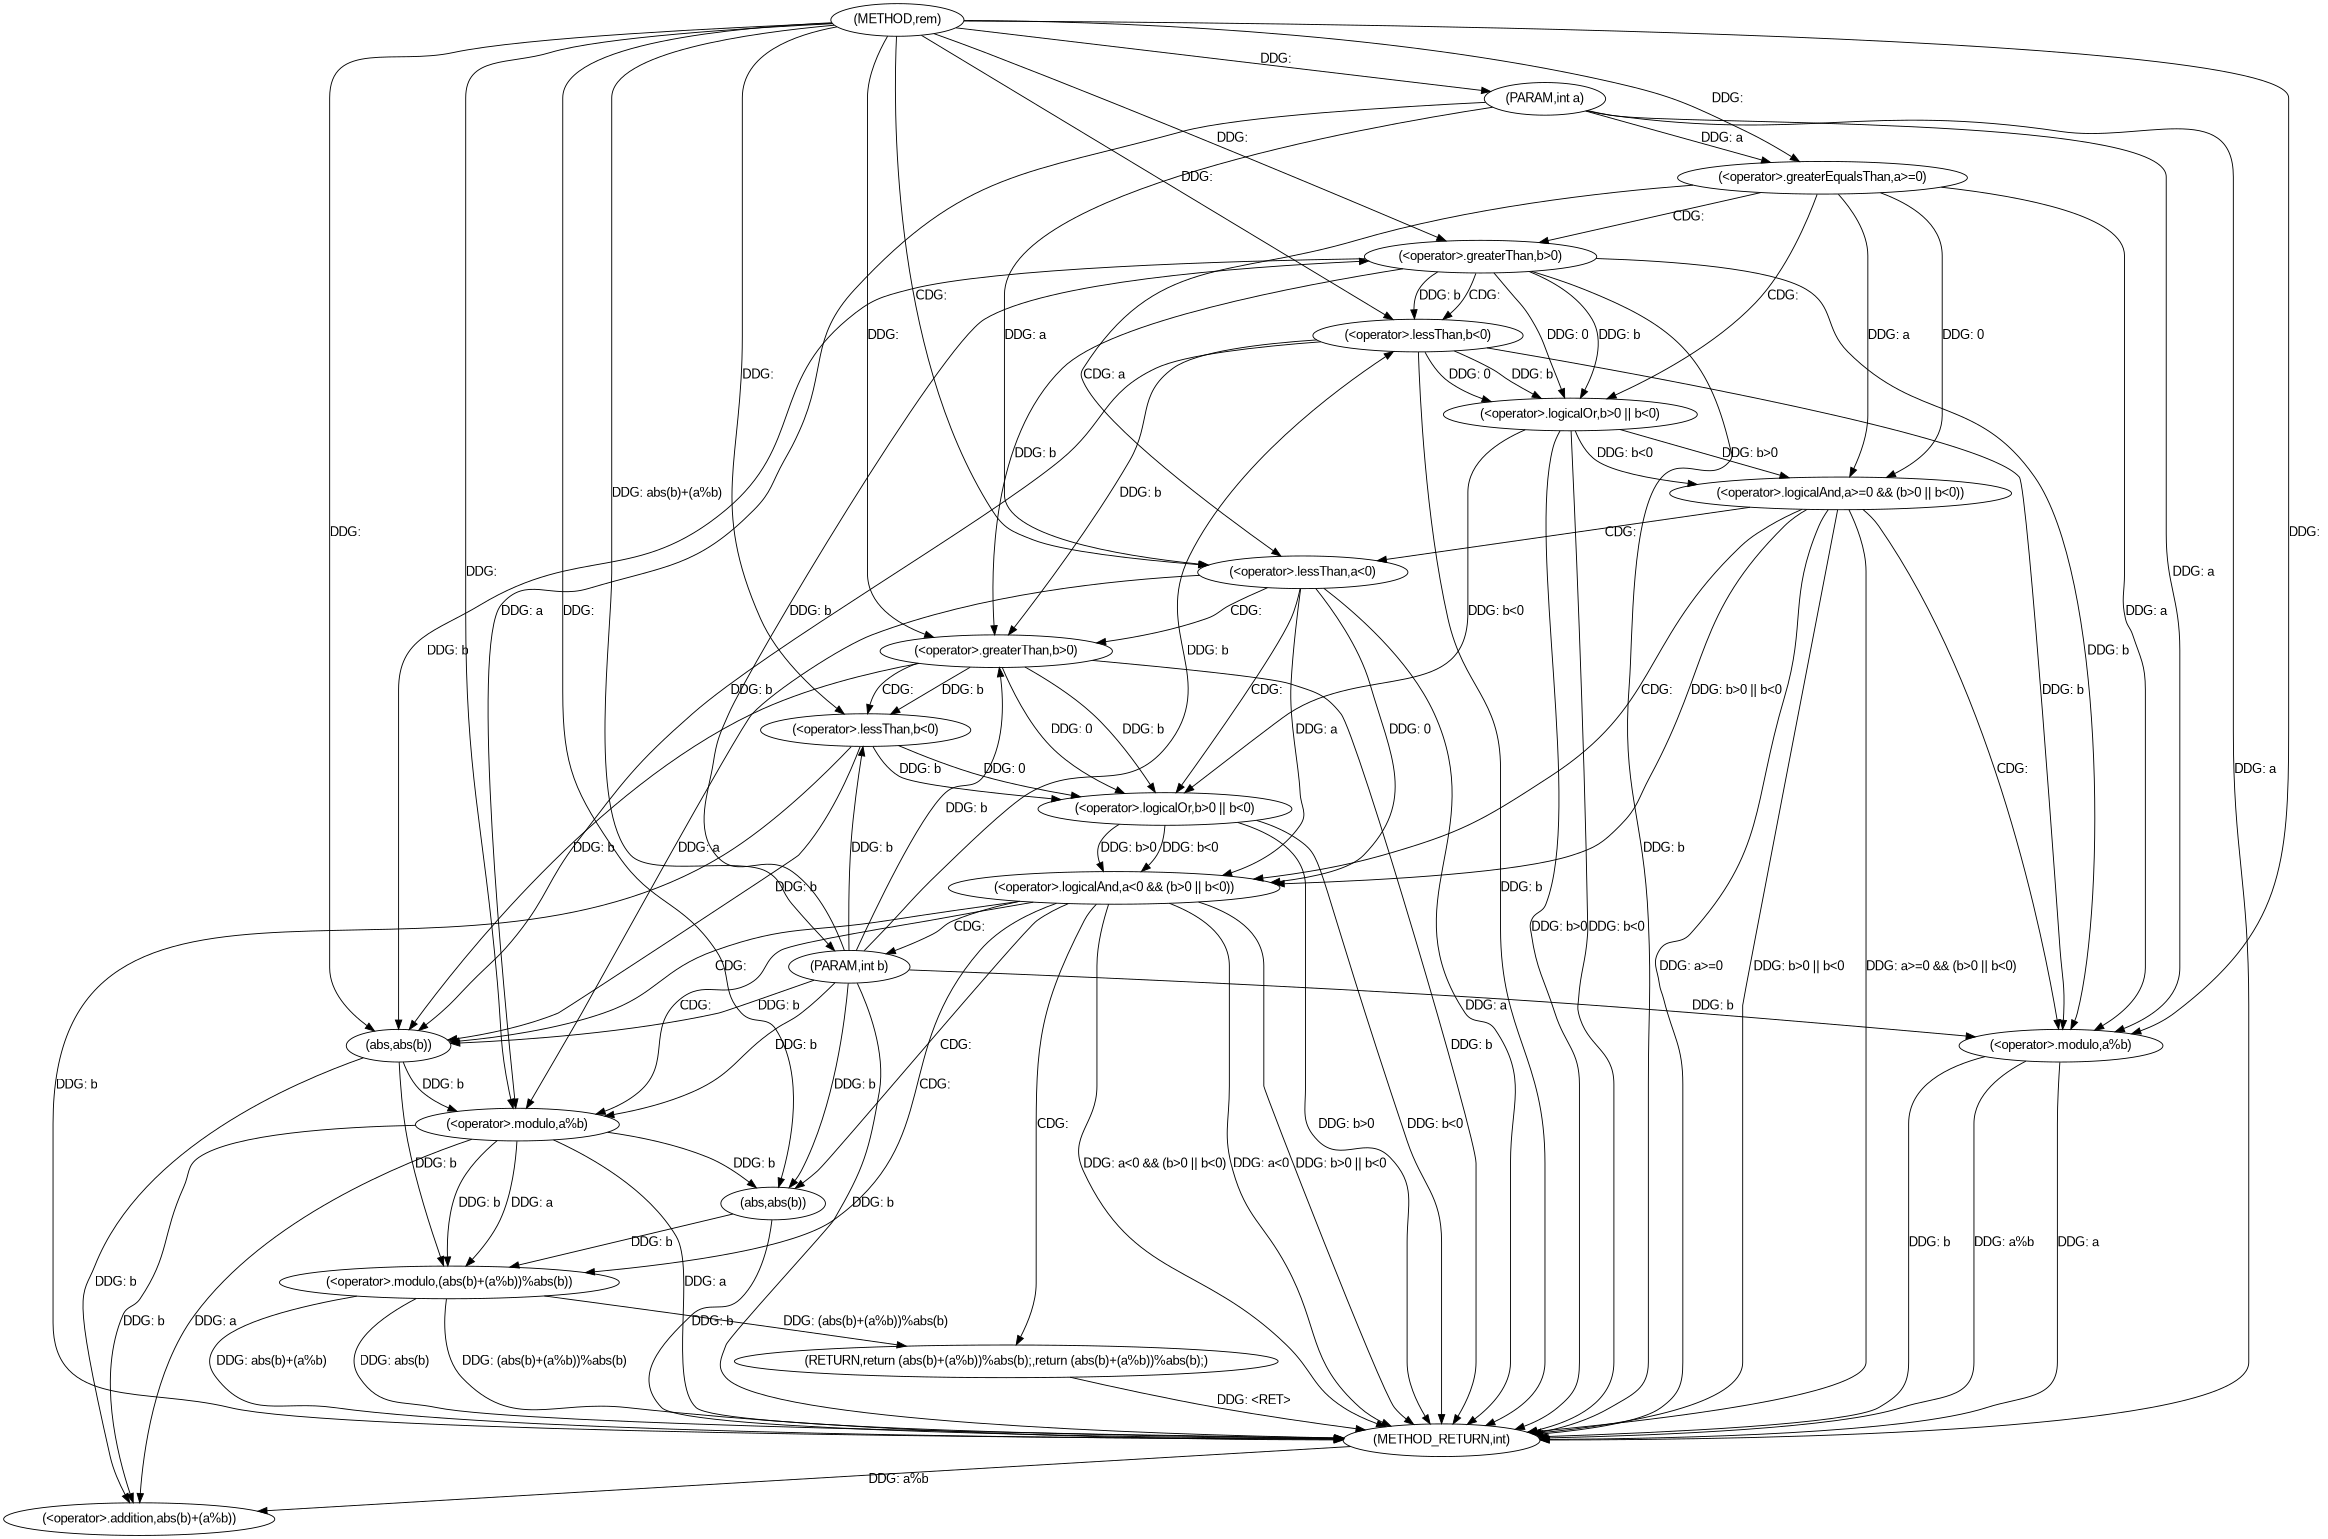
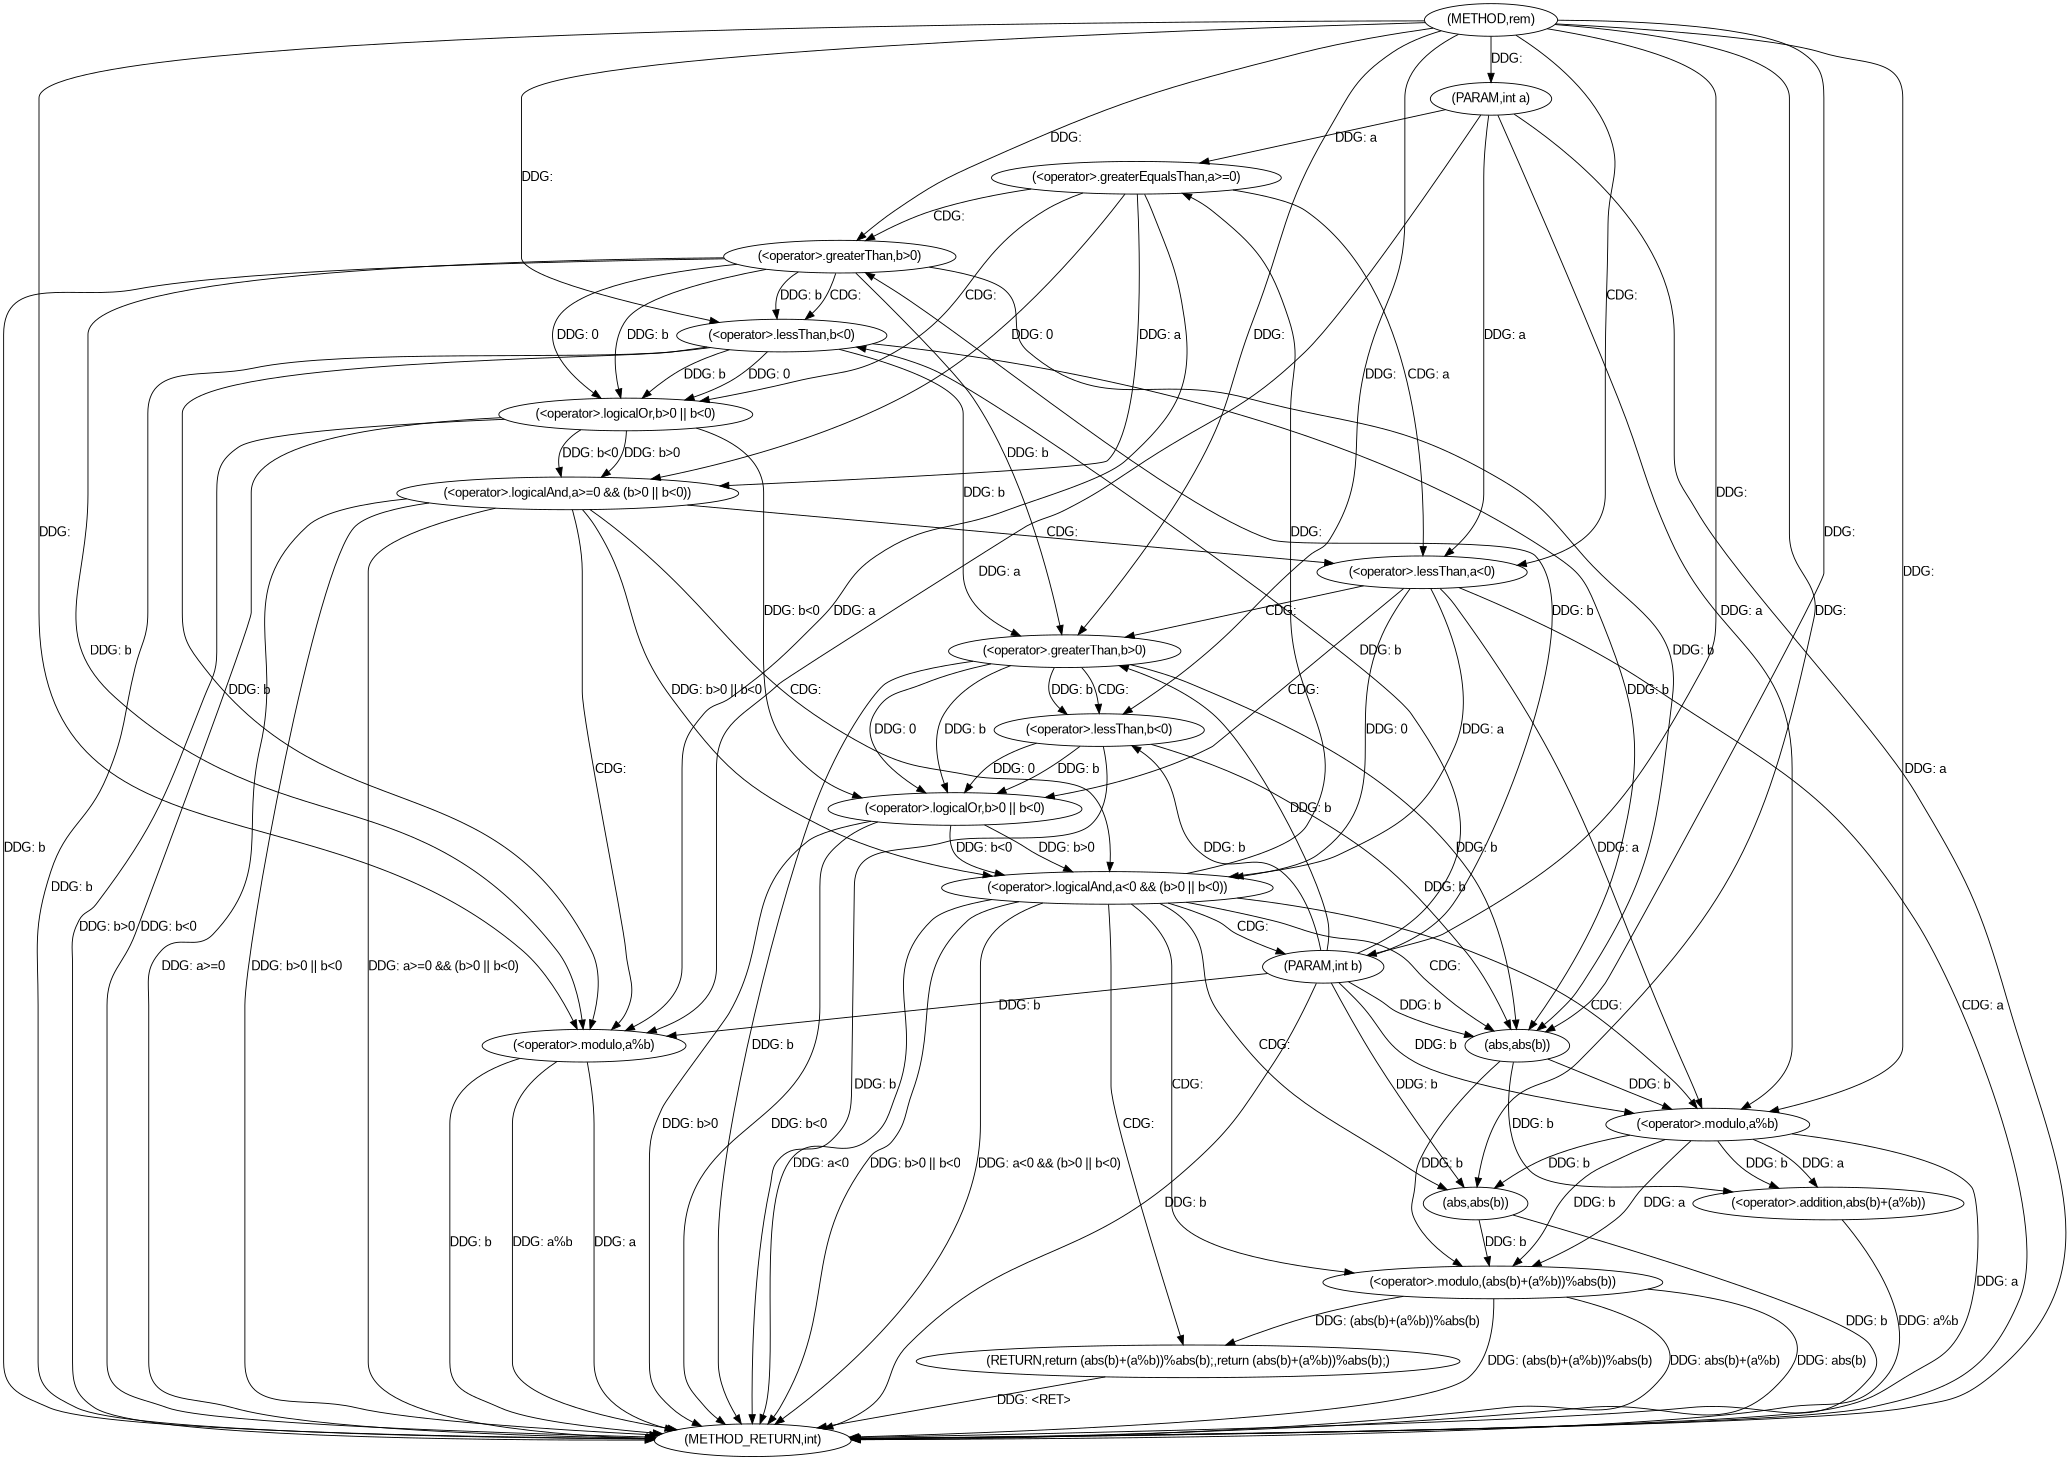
(1387, 45) -> (1291, 582)
(667, 493) -> (1734, 493)
(1486, 1006) -> (1983, 1006)
(809, 1479) -> (1466, 1430)
